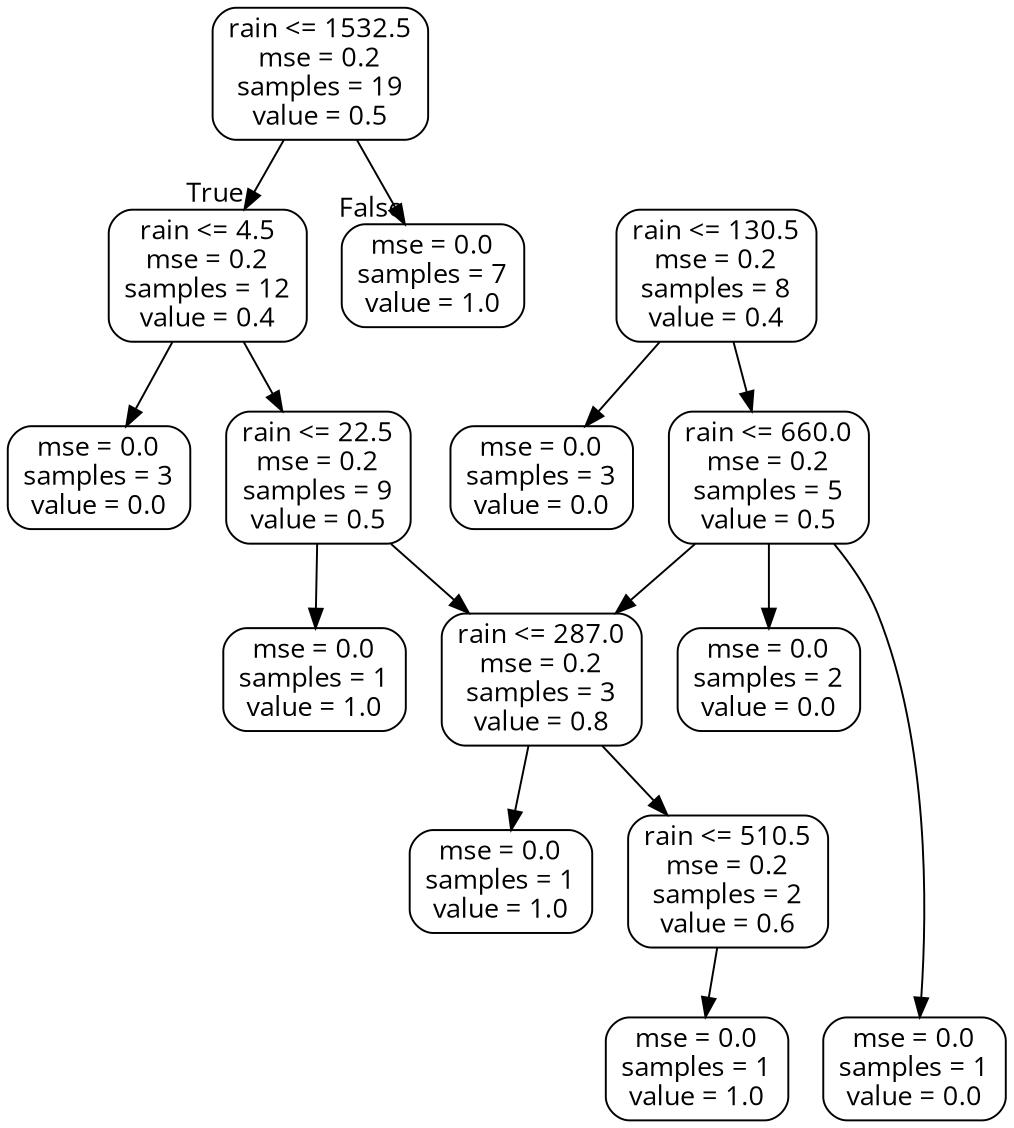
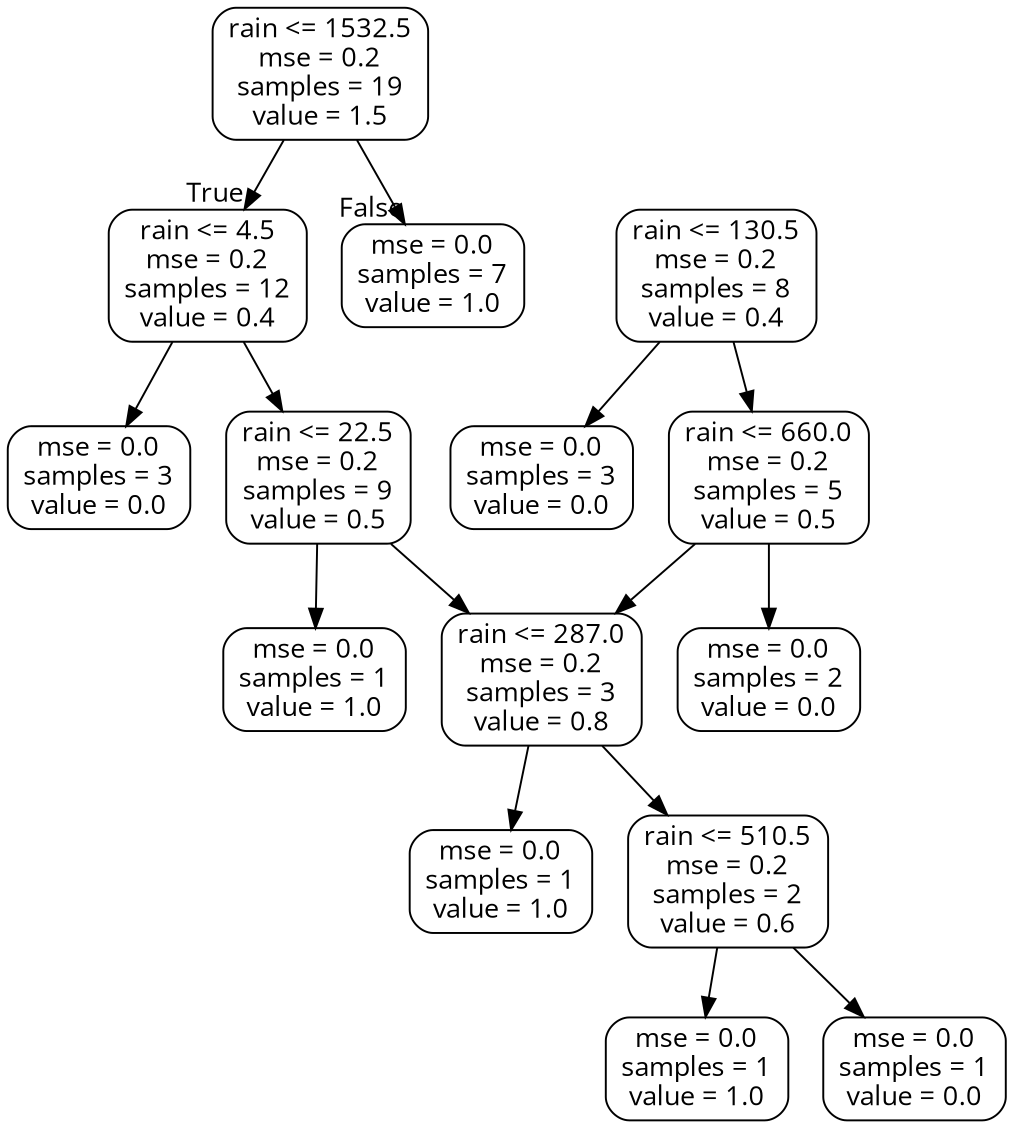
(320, 74) -> (320, 74)
(915, 762) -> (821, 975)
